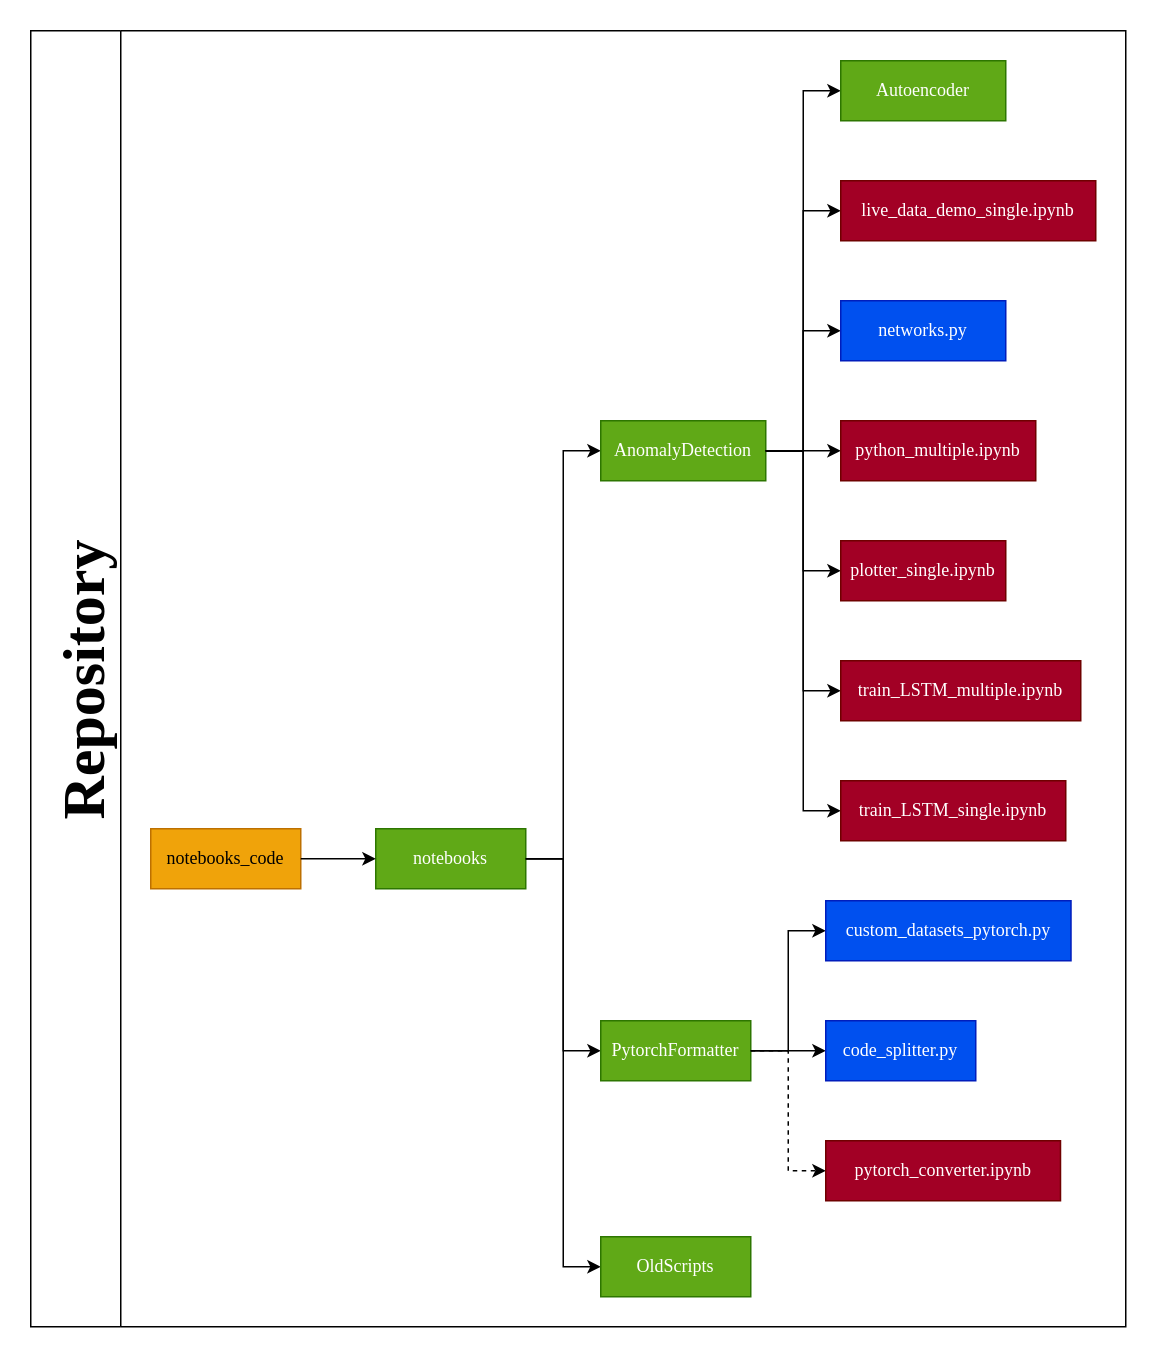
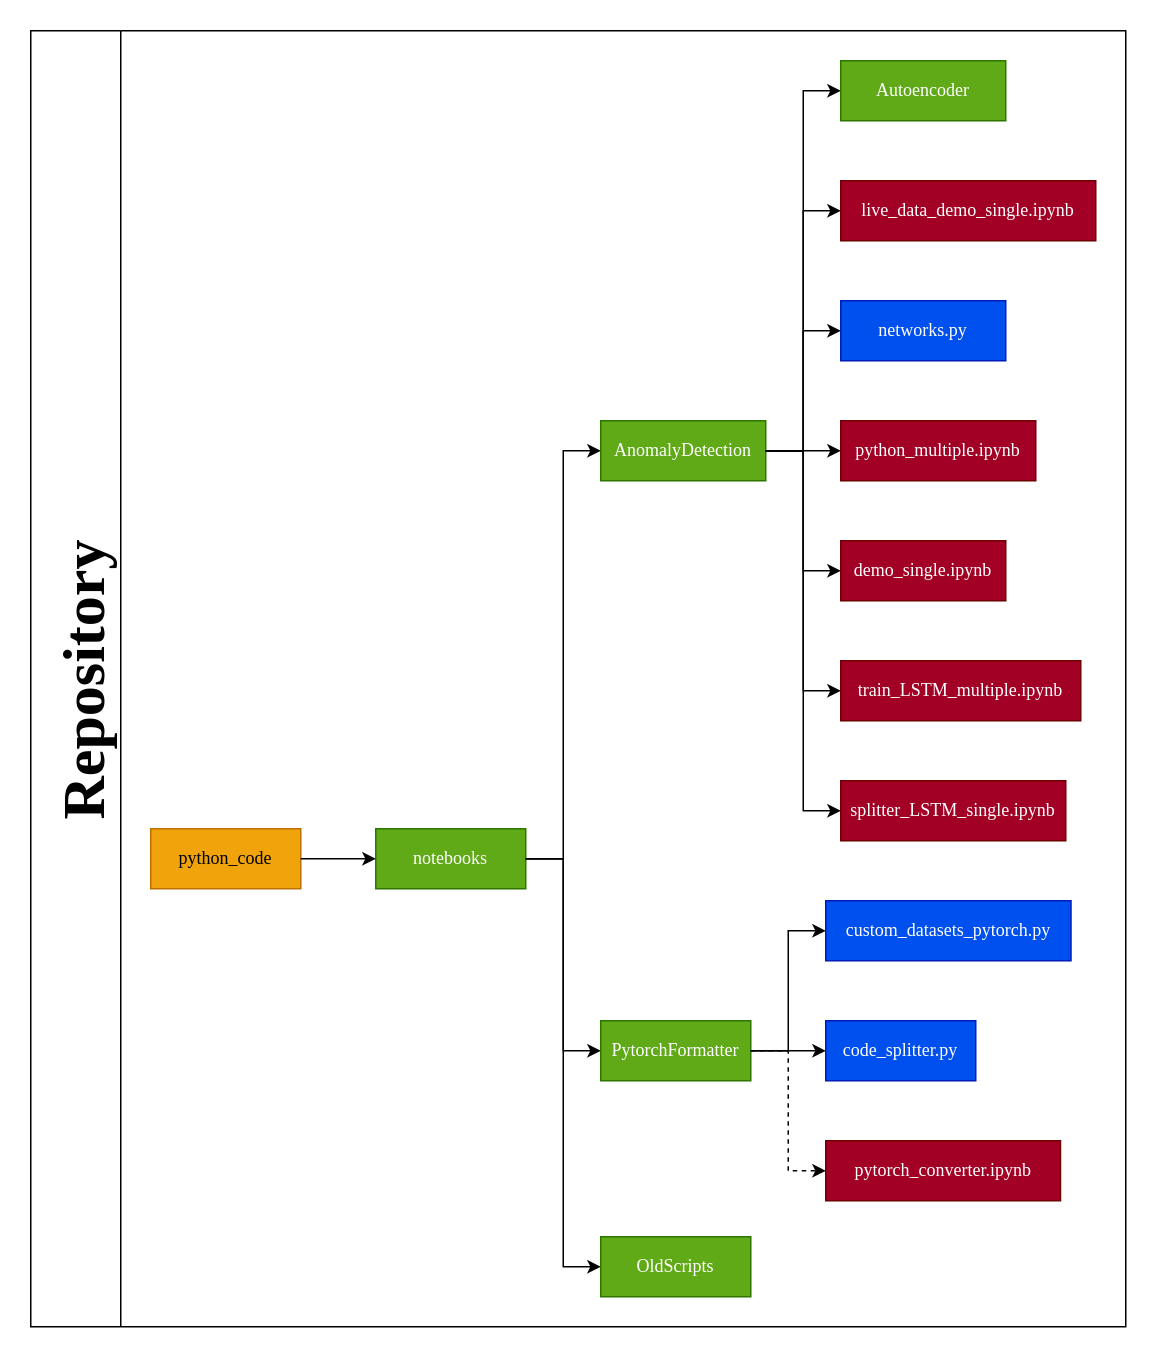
(923, 571) -> (923, 571)
(953, 811) -> (953, 811)
(226, 859) -> (226, 859)
